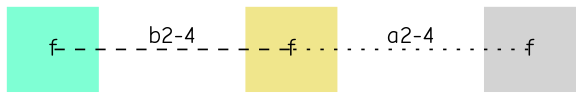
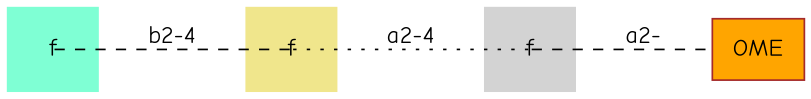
none -> (758, 49)
